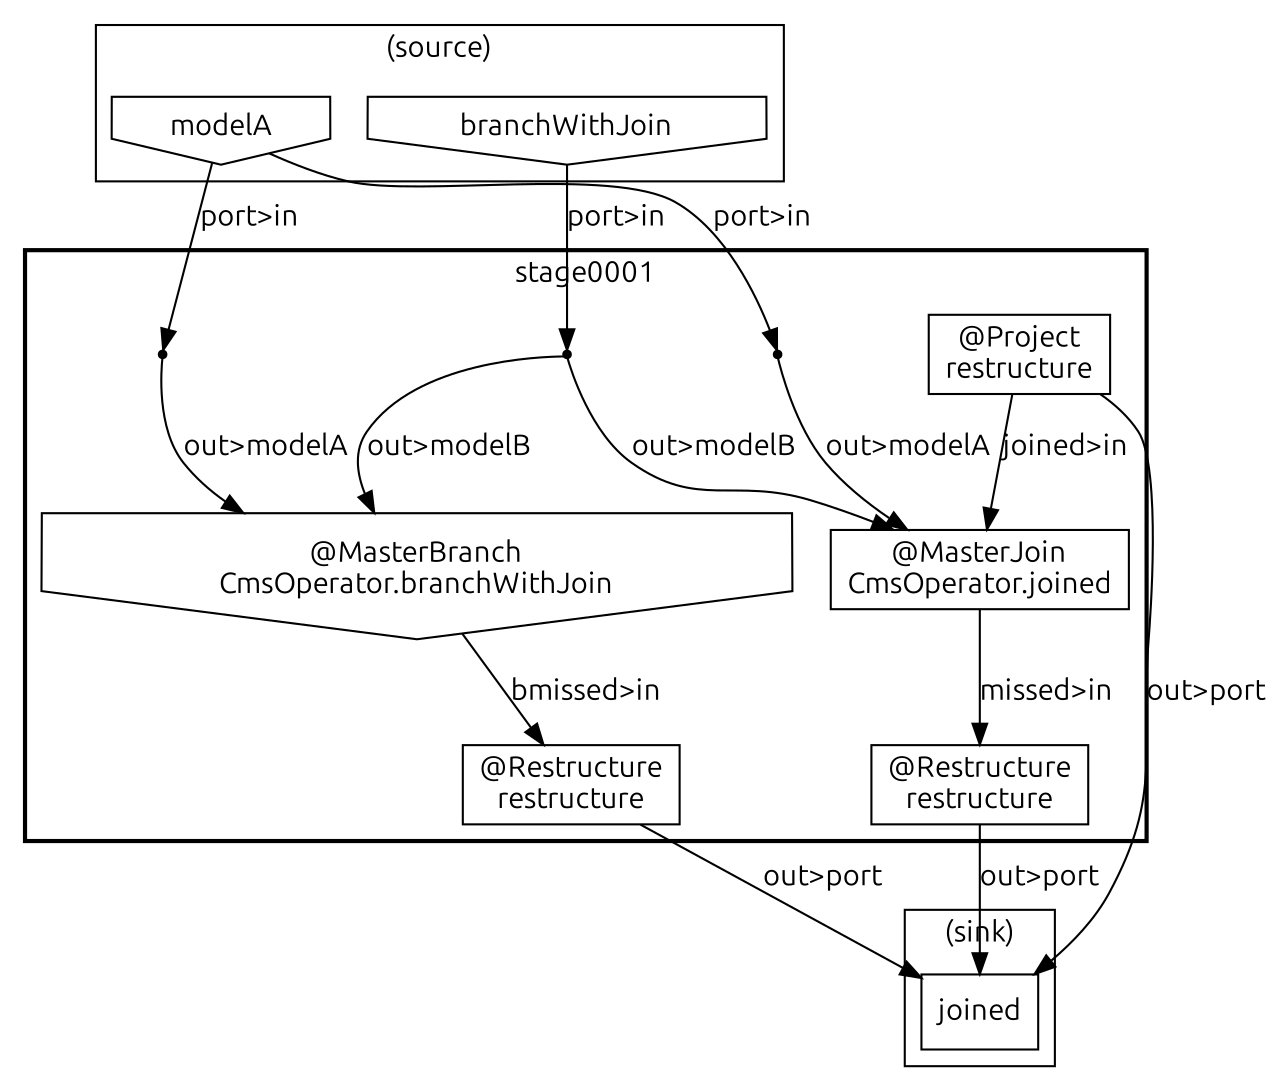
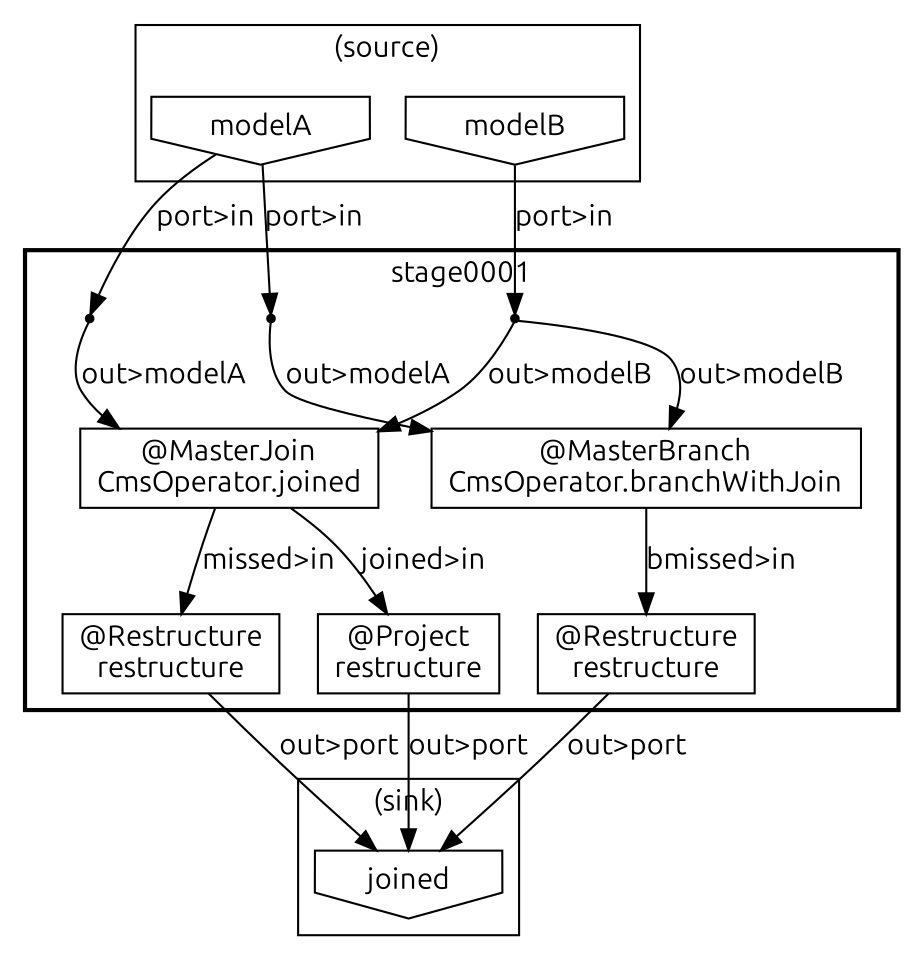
(567, 127) -> (515, 127)
(1002, 451) -> (338, 548)
(417, 570) -> (646, 468)
(980, 1012) -> (409, 881)
